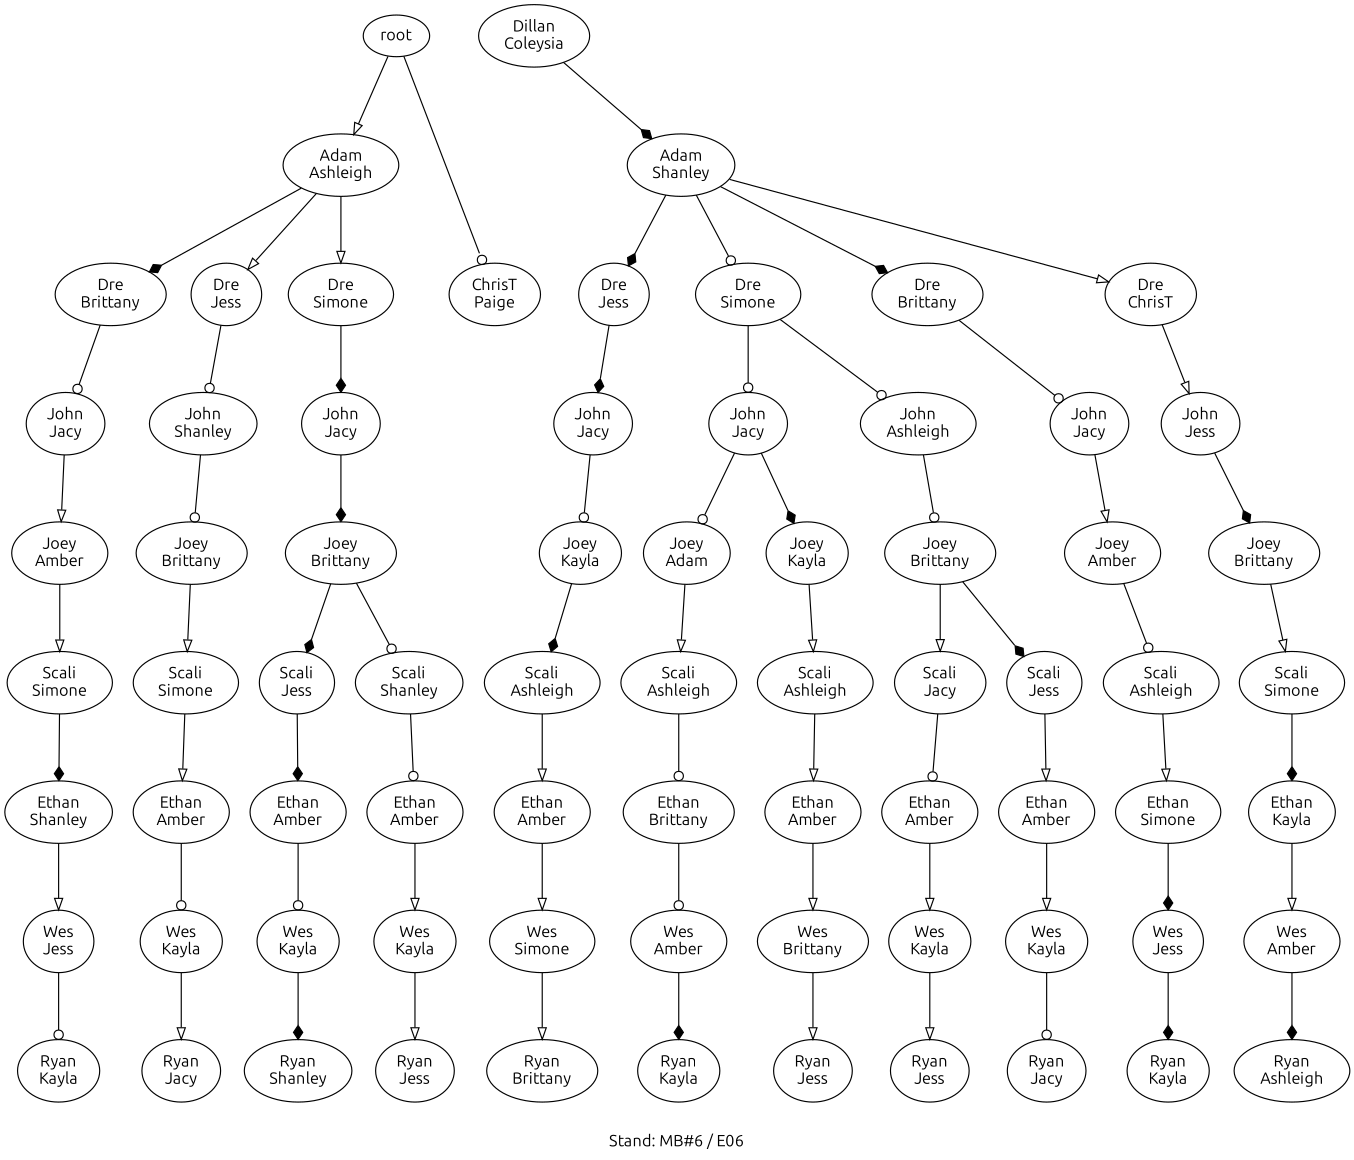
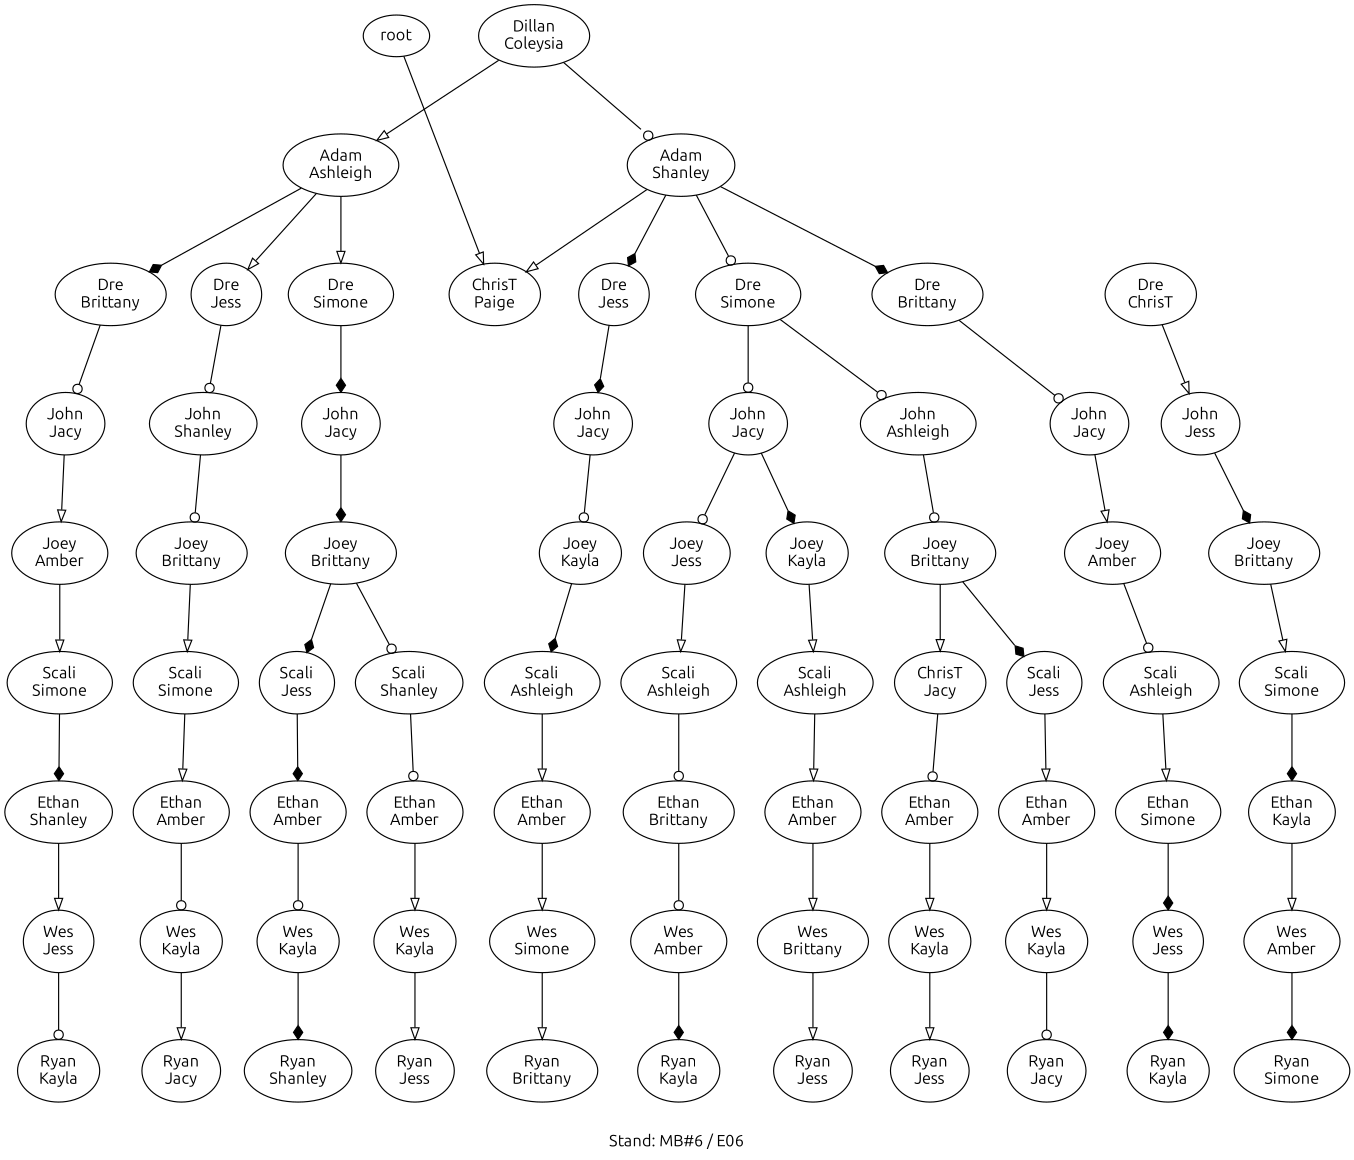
(373, 90) -> (443, 97)
(602, 96) -> (602, 96)
(442, 155) -> (442, 155)
(913, 229) -> (592, 227)
(687, 553) -> (687, 553)
(940, 683) -> (940, 683)
(1292, 1071) -> (1292, 1071)
